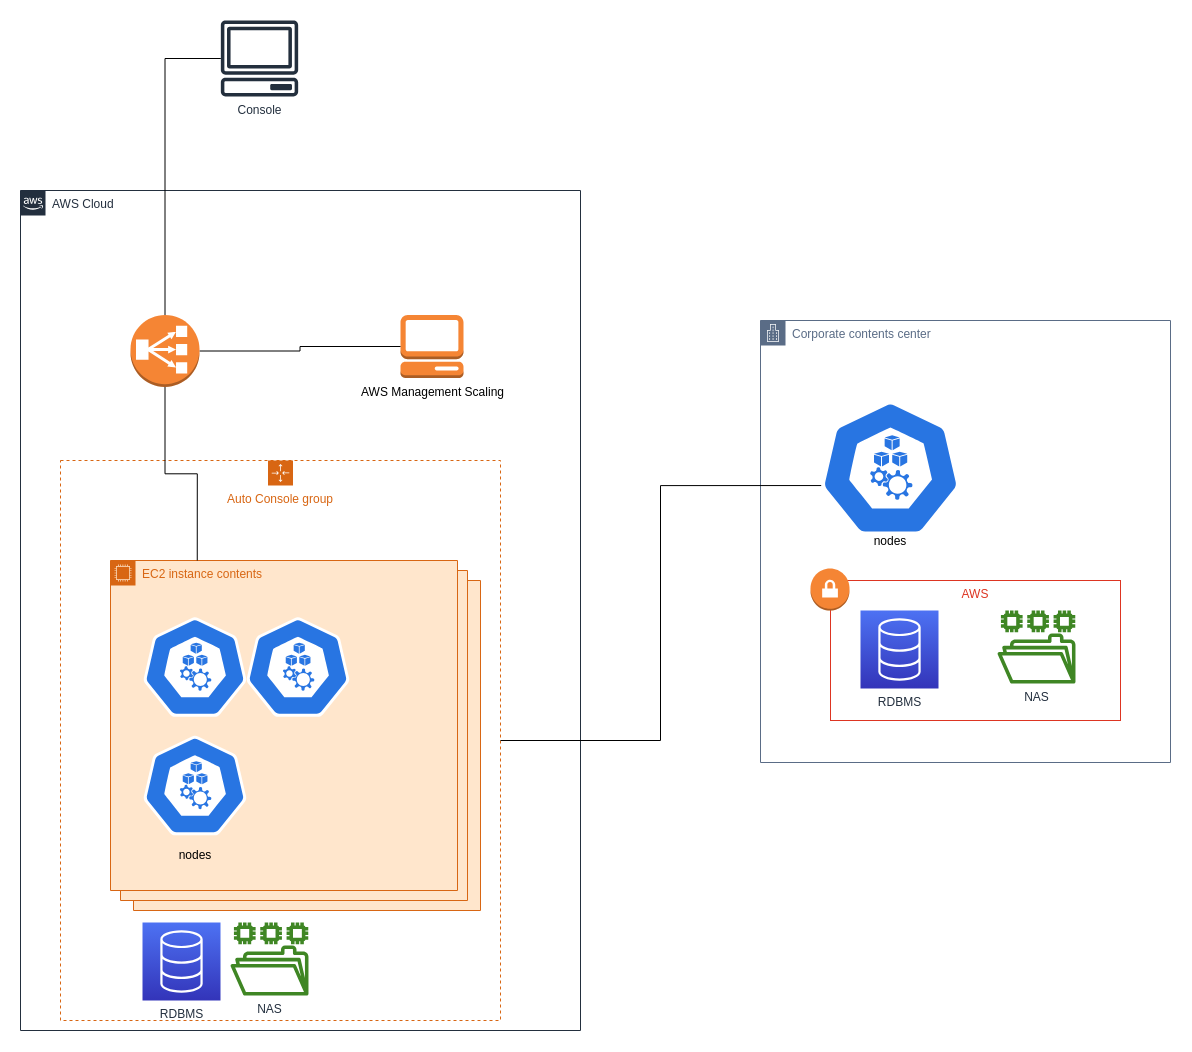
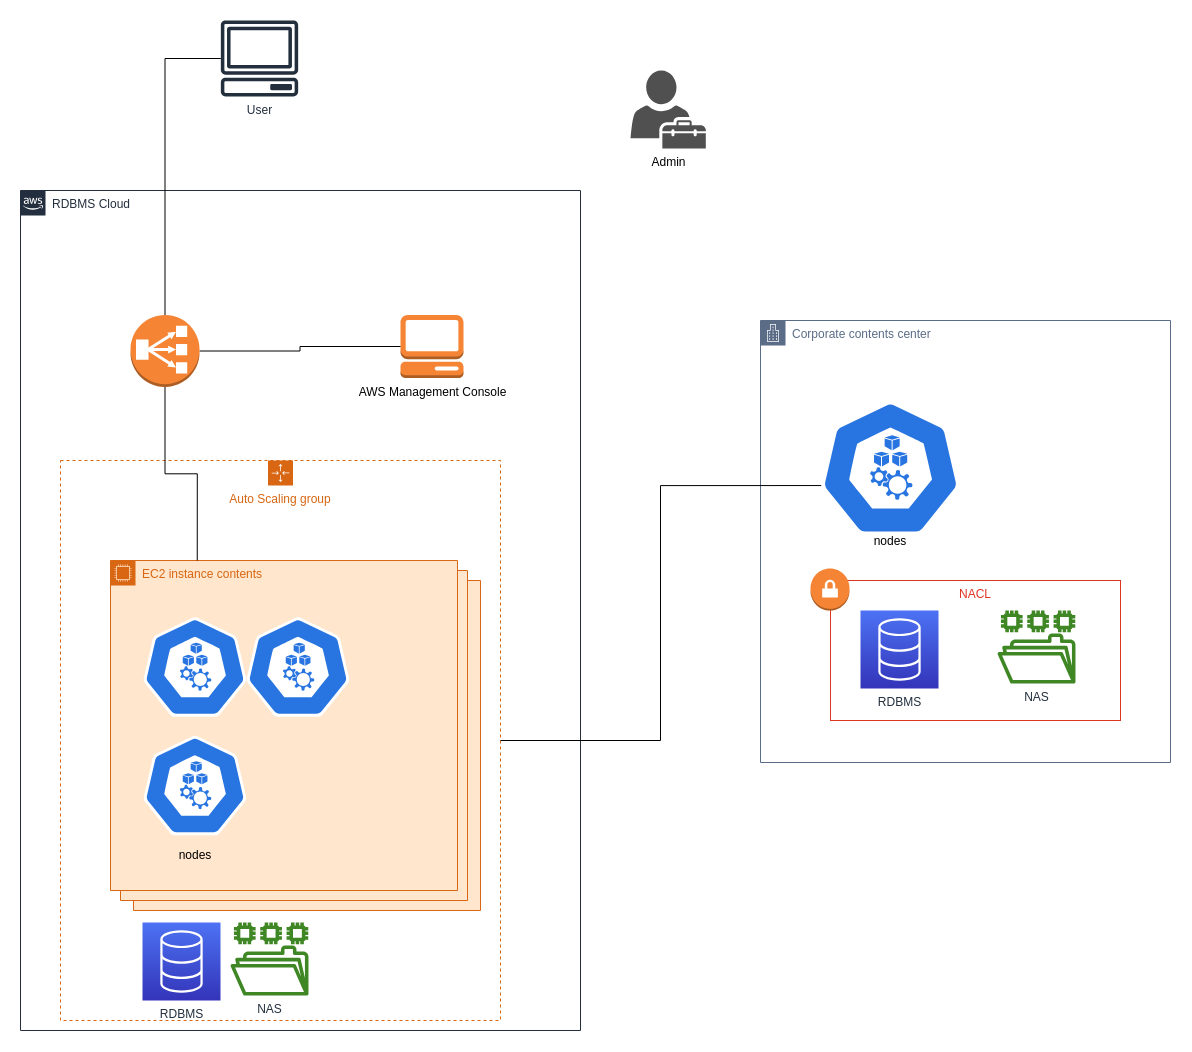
none -> (668, 110)
(260, 111) -> (260, 111)
(80, 205) -> (86, 205)
(433, 393) -> (433, 393)
(281, 500) -> (281, 500)
(975, 594) -> (975, 594)
